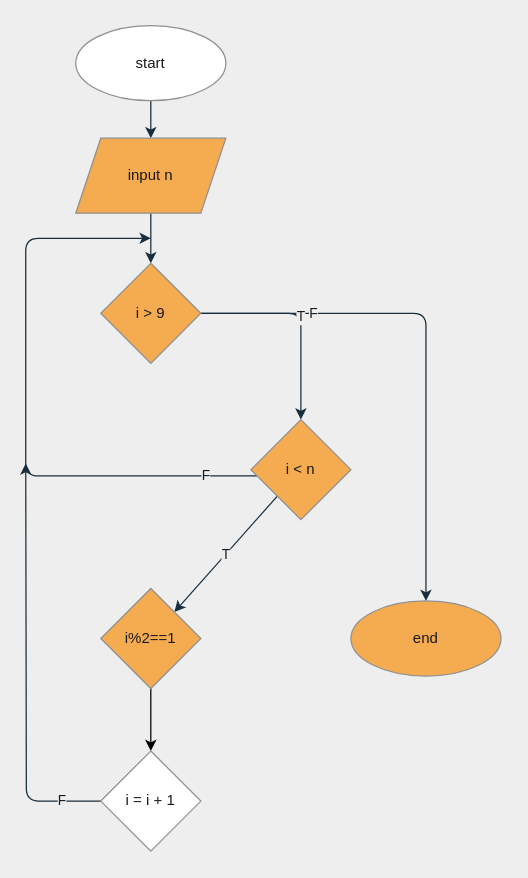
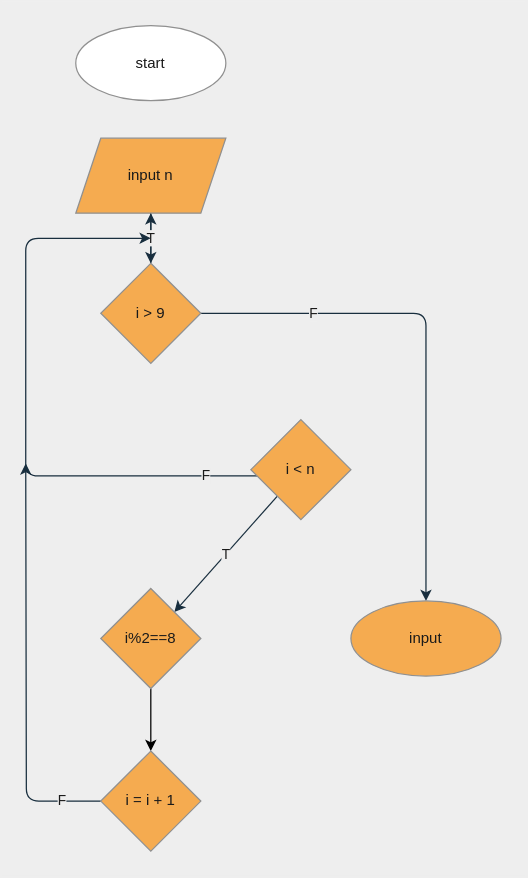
(151, 120) -> none
(301, 365) -> (151, 262)
(151, 638) -> (151, 638)
(426, 638) -> (426, 638)
(151, 801) -> (151, 801)
